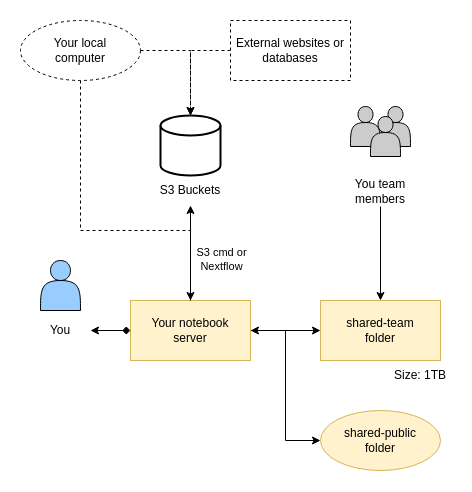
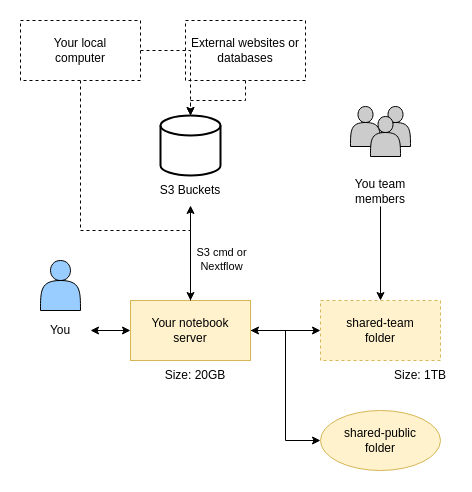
(81, 51) -> (81, 51)
(291, 51) -> (246, 51)
(122, 331) -> (122, 331)
(381, 331) -> (381, 331)
none -> (196, 376)
